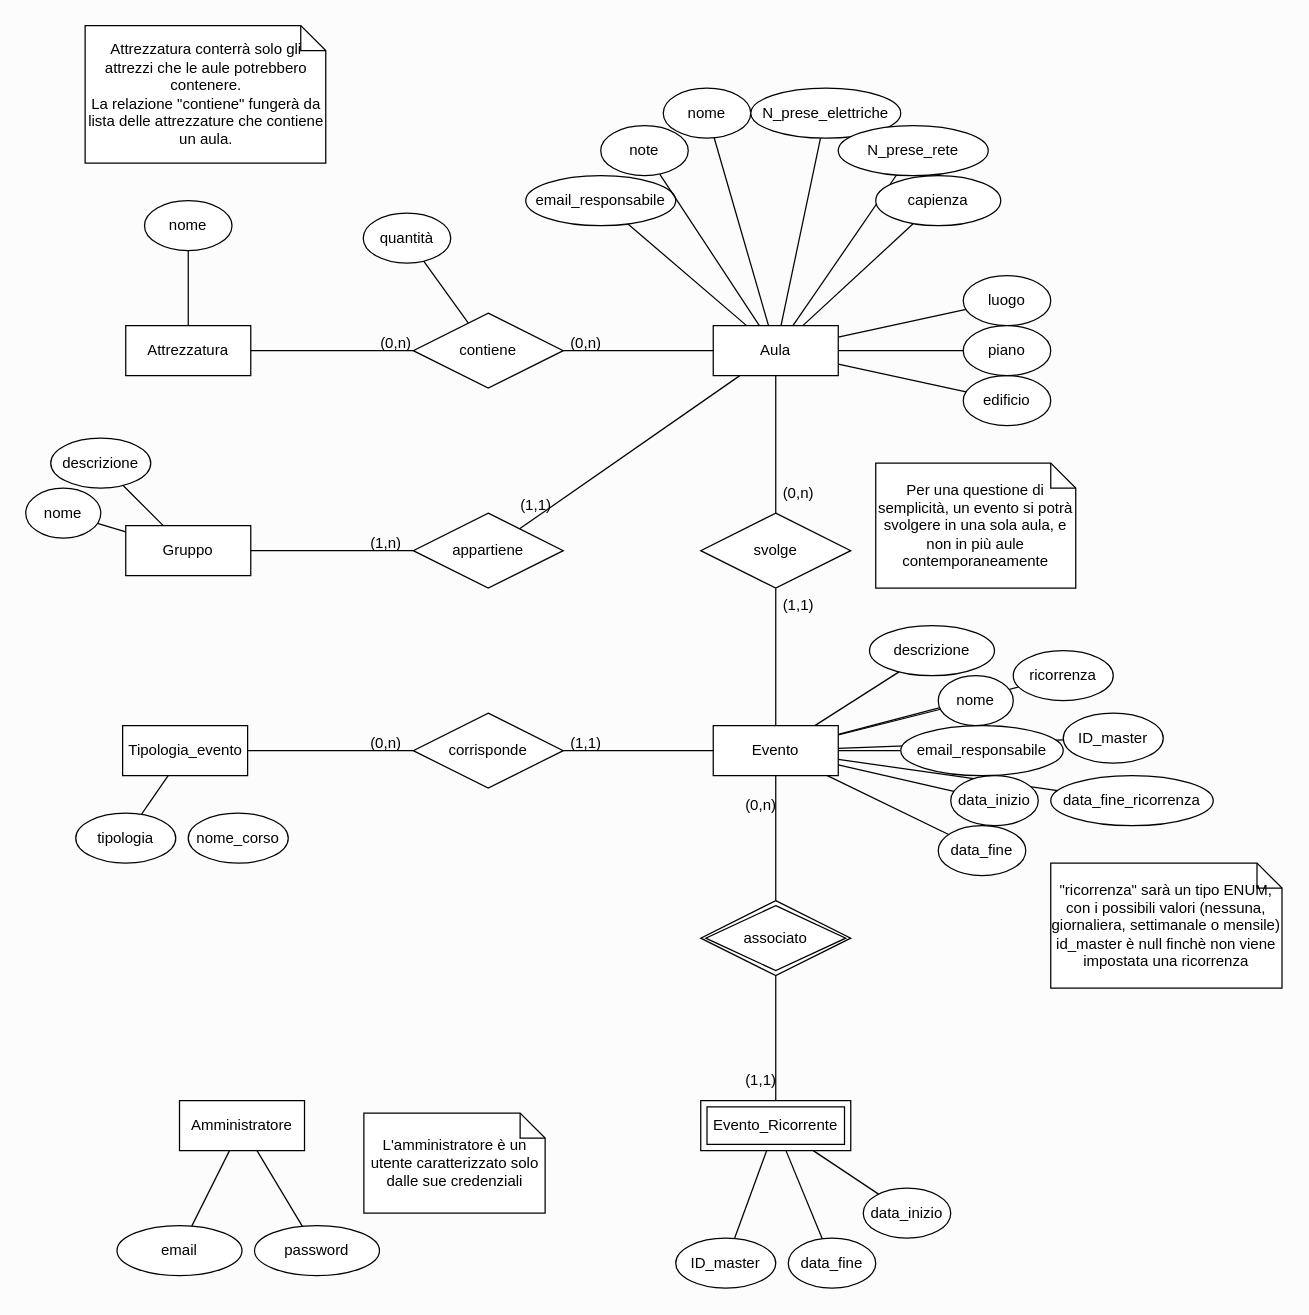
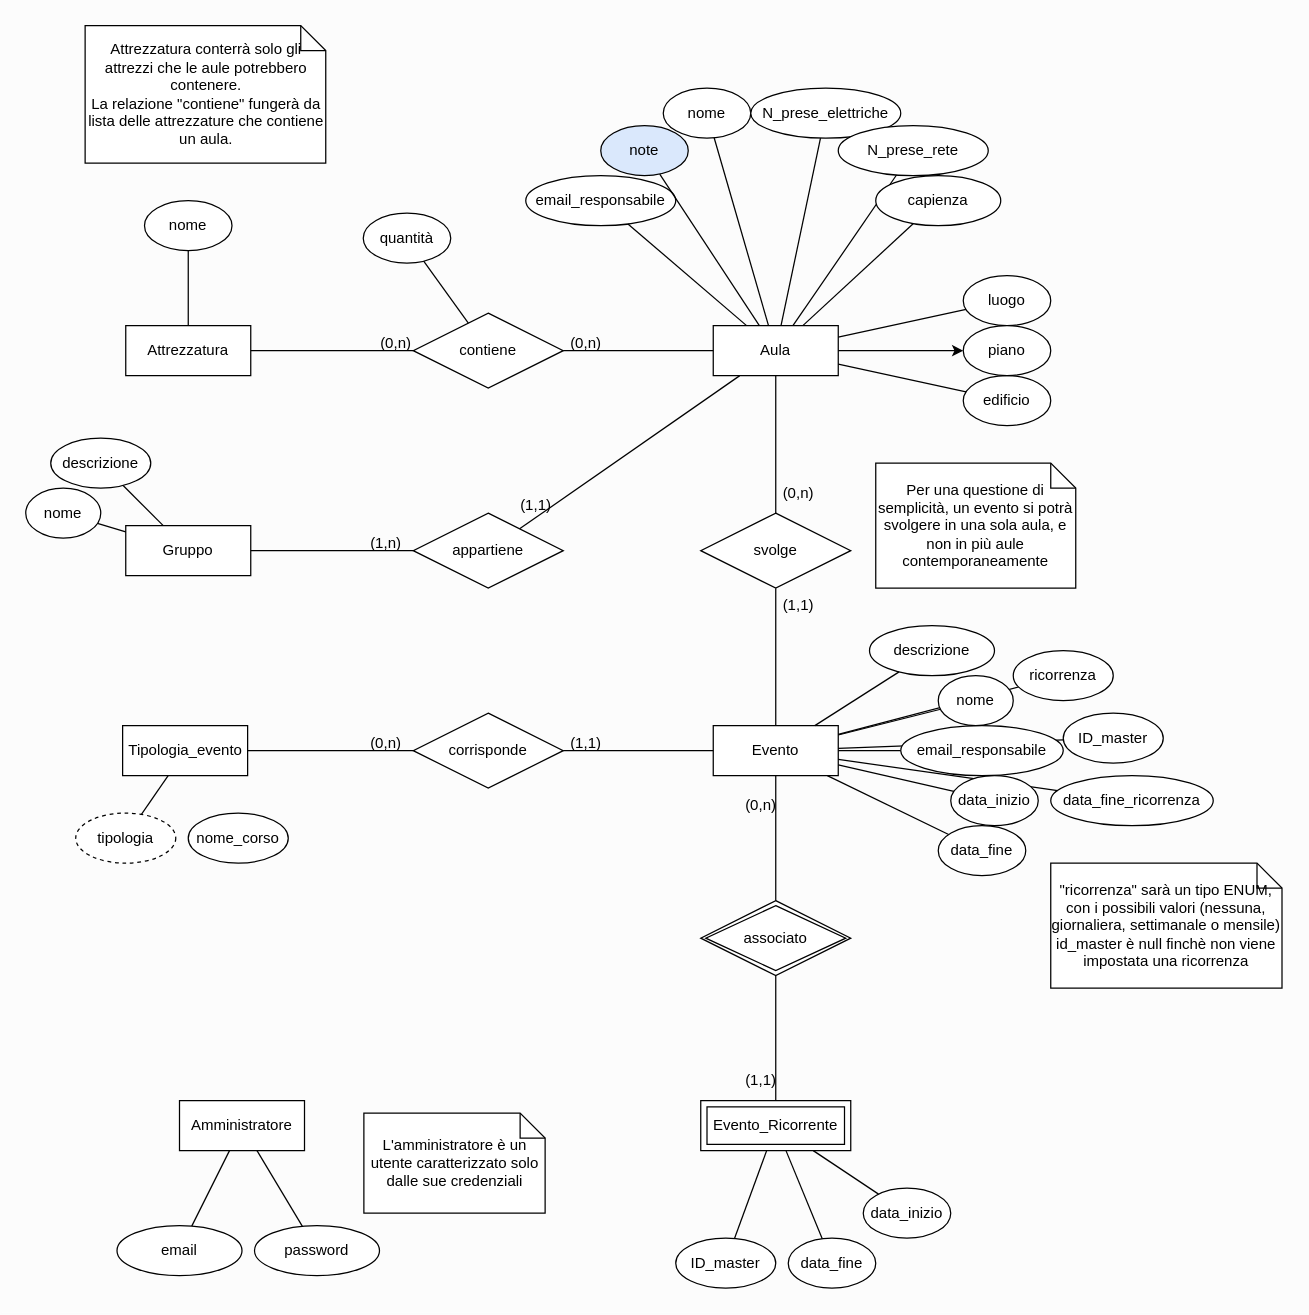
(644, 151) -> (644, 151)
(956, 351) -> (953, 351)
(126, 838) -> (126, 838)
